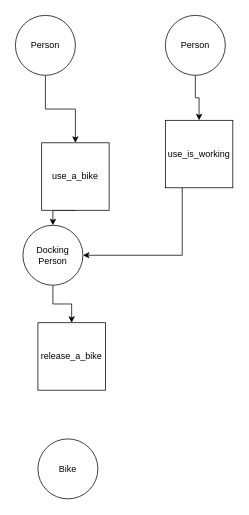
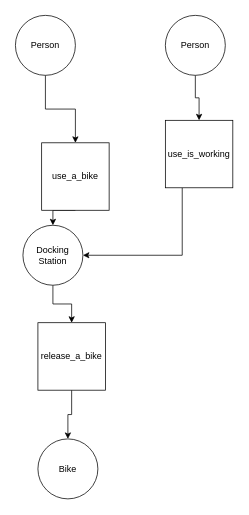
(53, 255) -> (53, 255)
none -> (72, 405)
